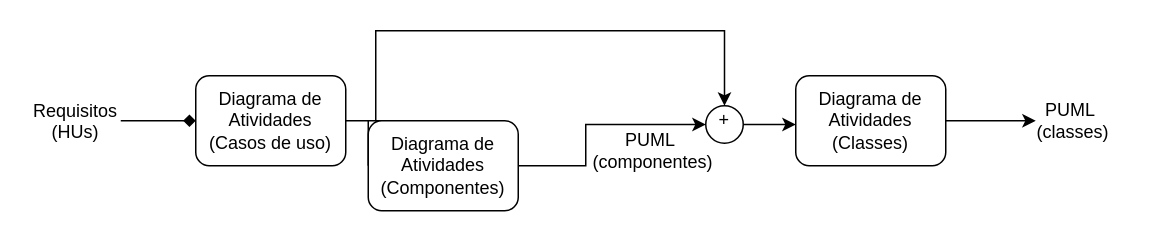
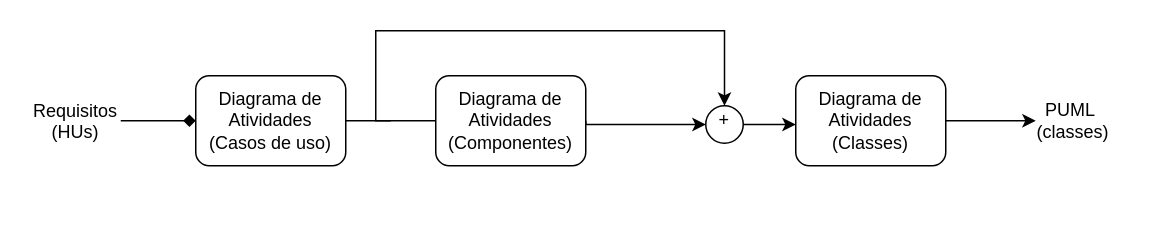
(653, 151) -> none
(443, 166) -> (511, 121)
